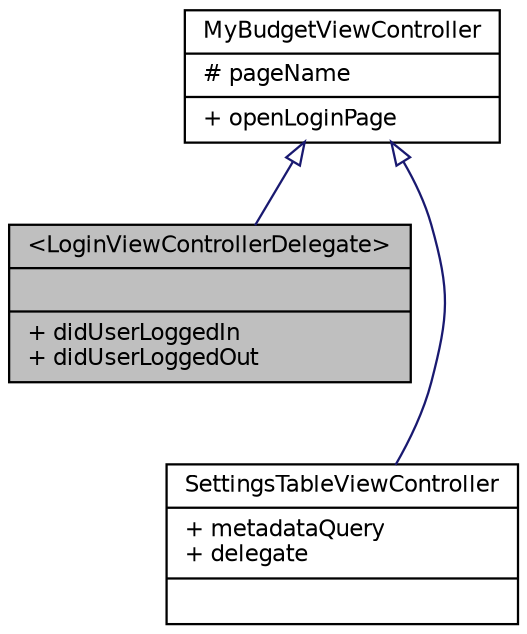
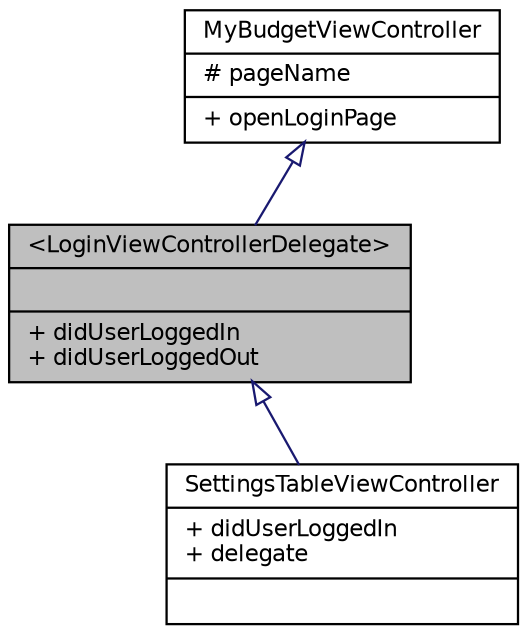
(444, 314) -> (281, 433)
(285, 529) -> (292, 529)
